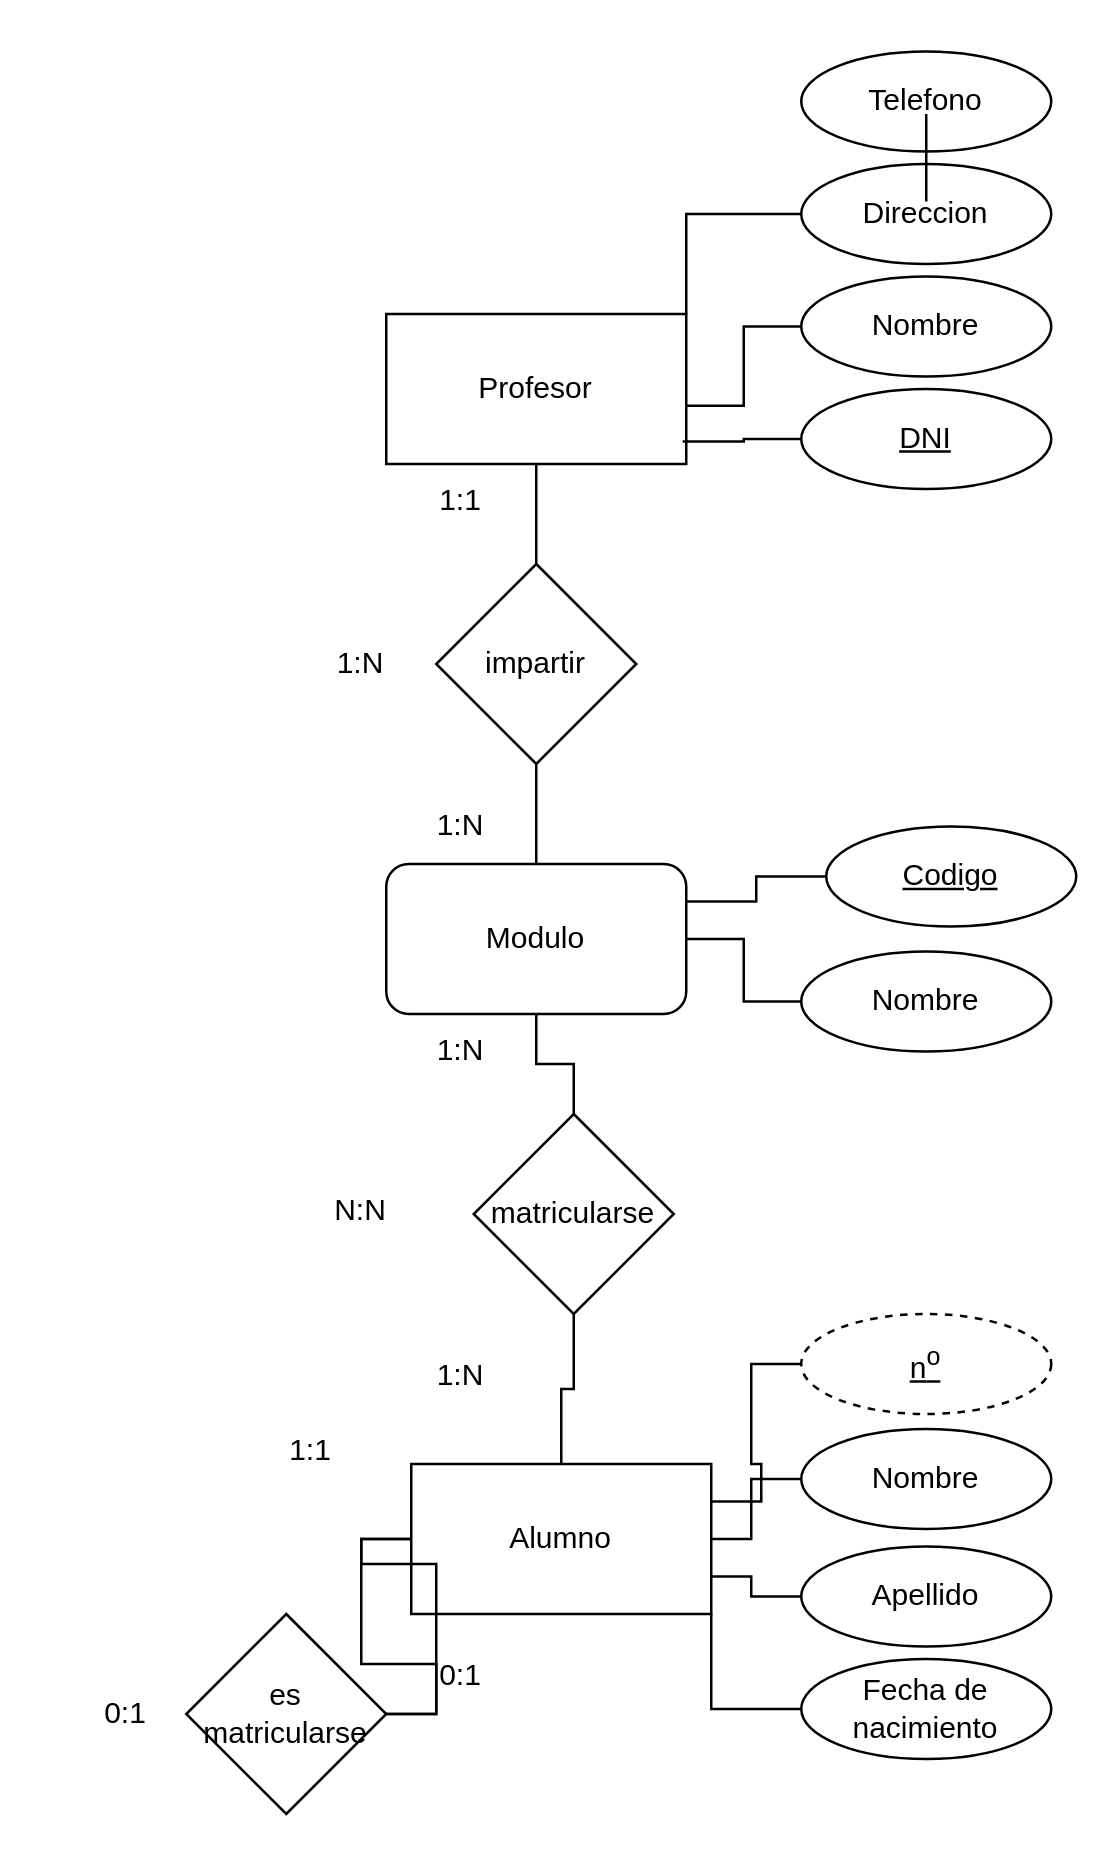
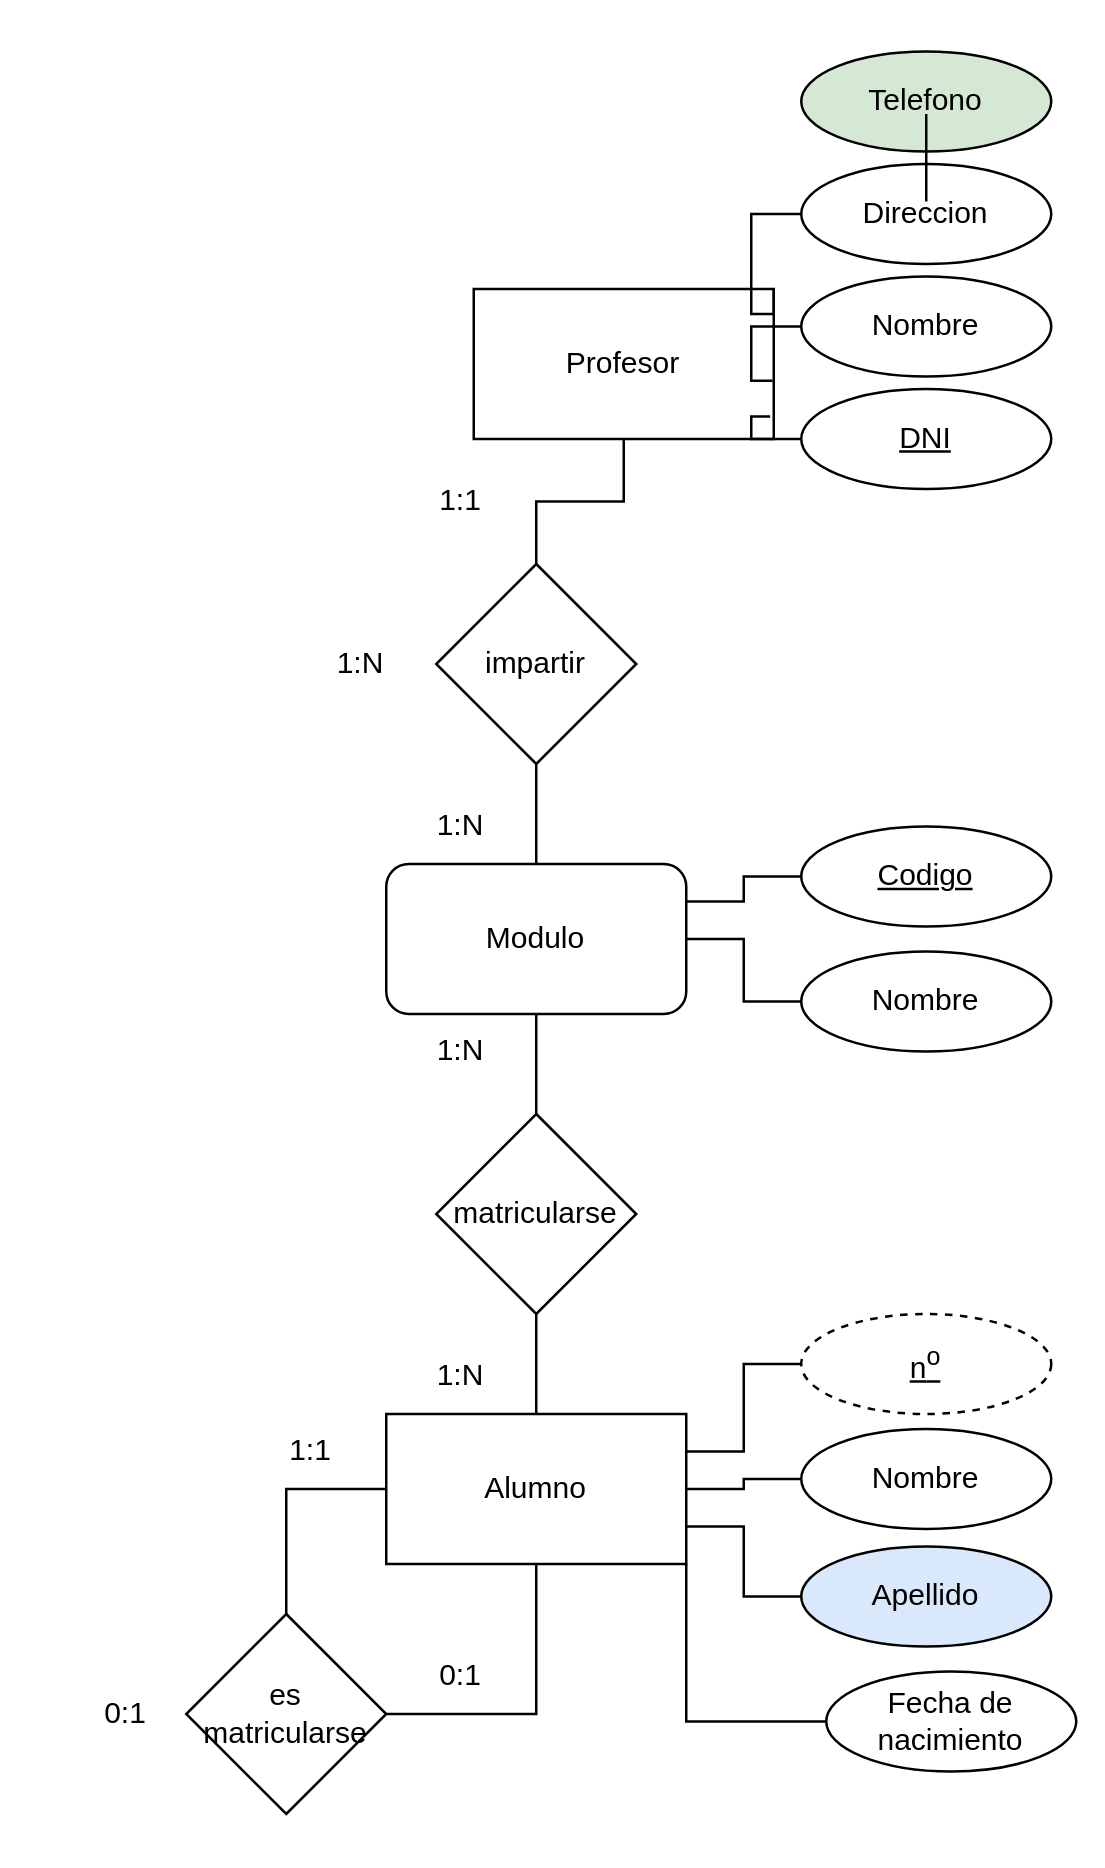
(926, 101) -> (926, 101)
(536, 389) -> (624, 364)
(951, 876) -> (926, 876)
(361, 1211) -> none
(574, 1214) -> (536, 1214)
(561, 1539) -> (536, 1489)
(926, 1596) -> (926, 1596)
(926, 1709) -> (951, 1721)
